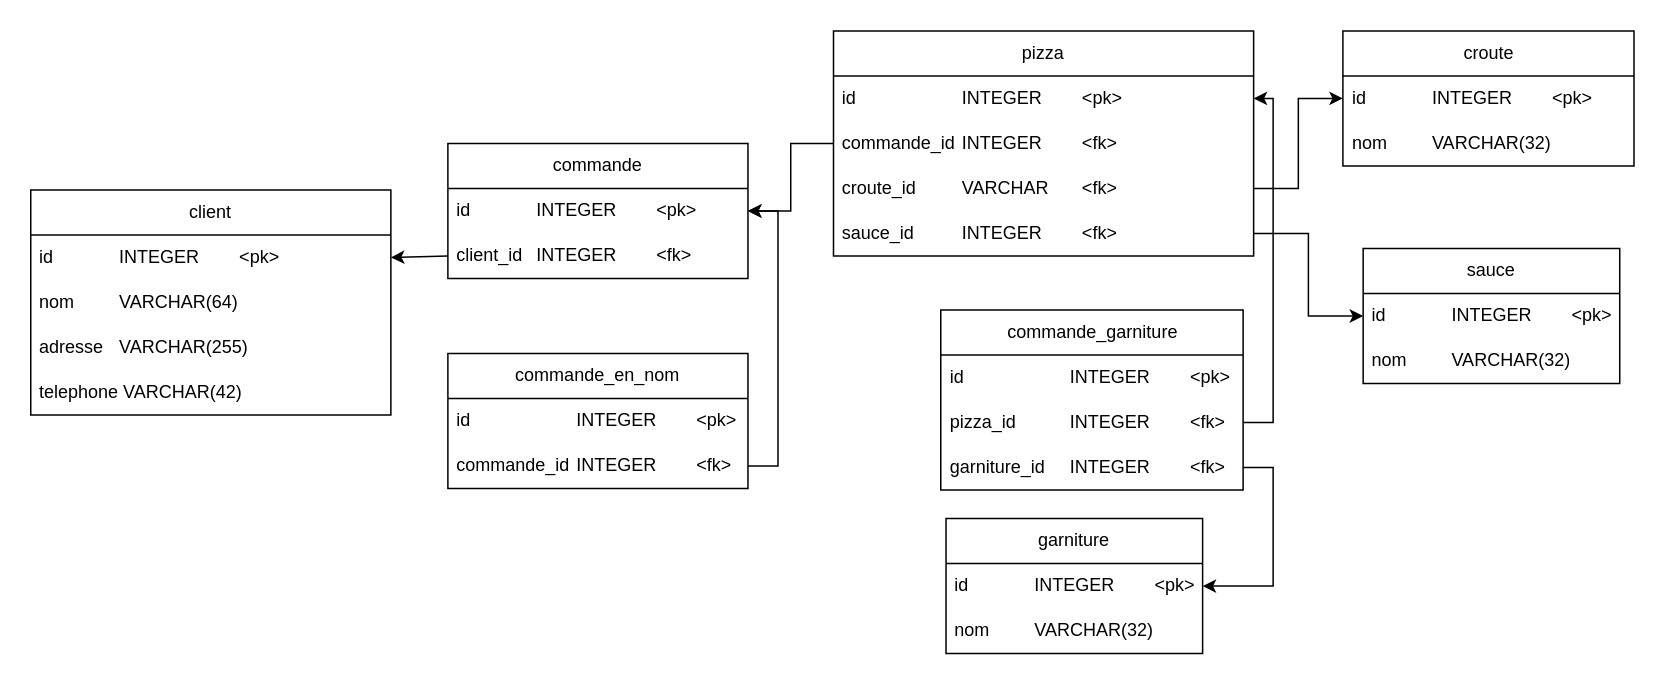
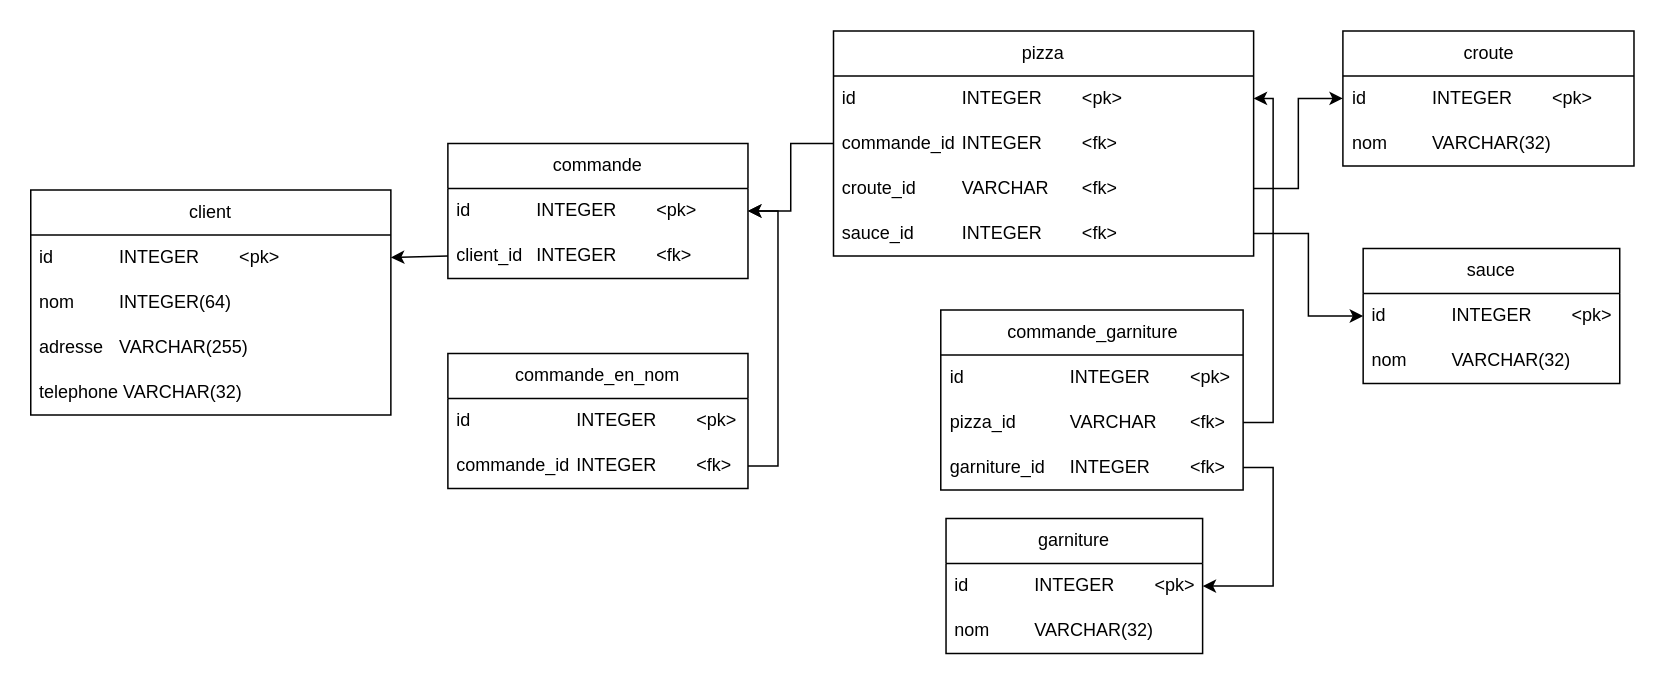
(120, 302) -> (120, 302)
(141, 392) -> (141, 392)
(1056, 422) -> (1056, 422)
